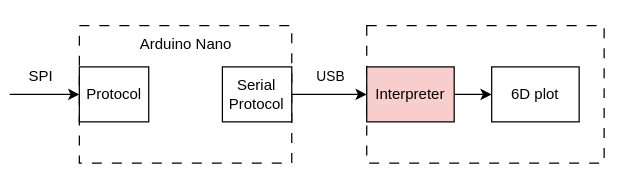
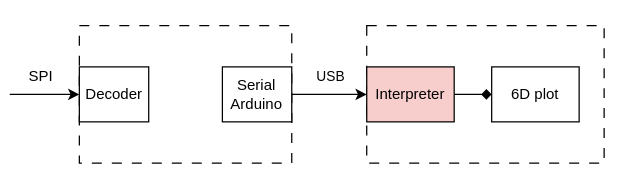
(186, 44) -> none
(114, 94) -> (114, 94)
(257, 94) -> (257, 94)
(482, 94) -> (481, 94)
